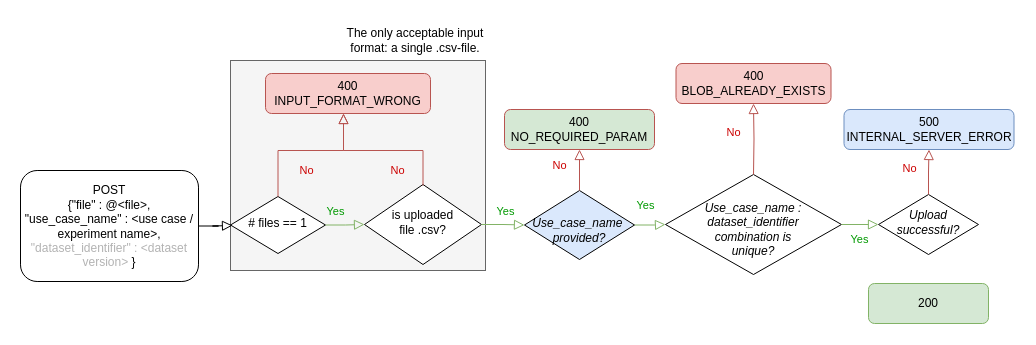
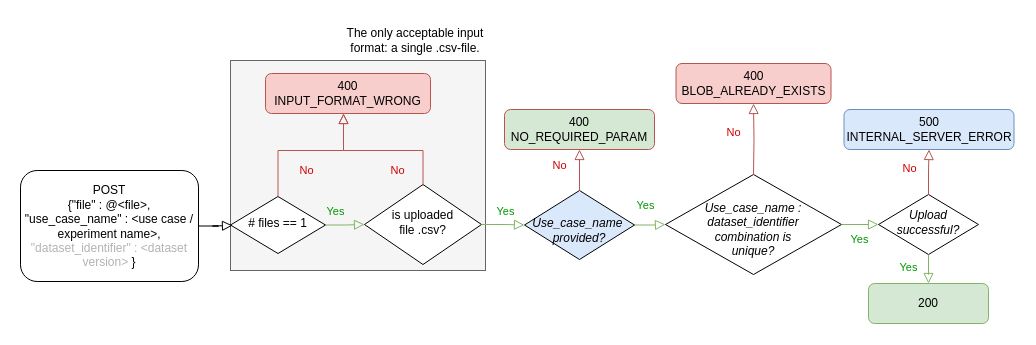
none -> (929, 275)
